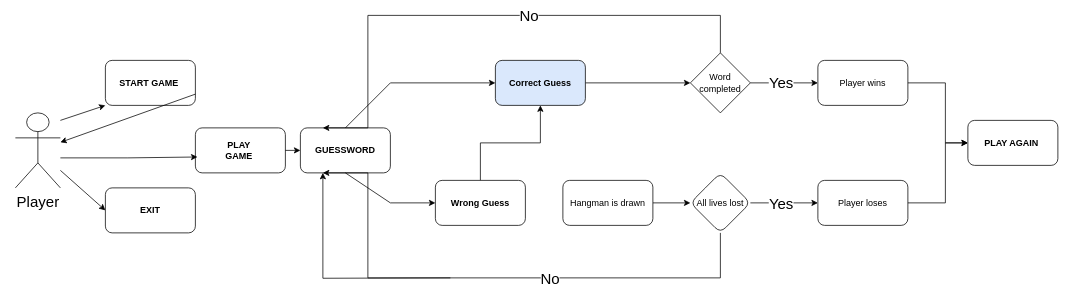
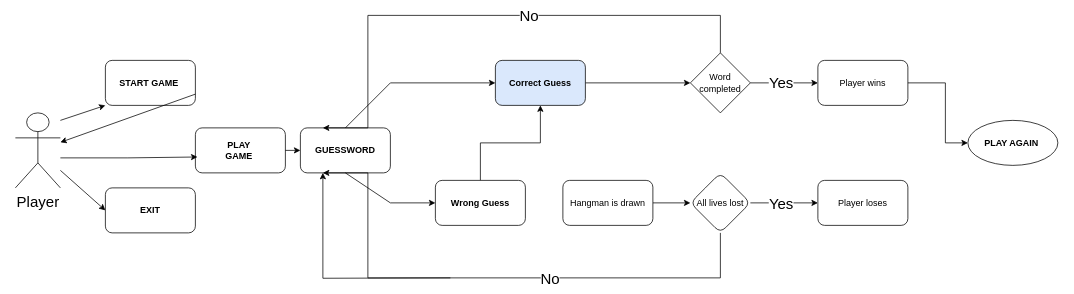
(1013, 143) -> (1013, 143)
(945, 192) -> none
